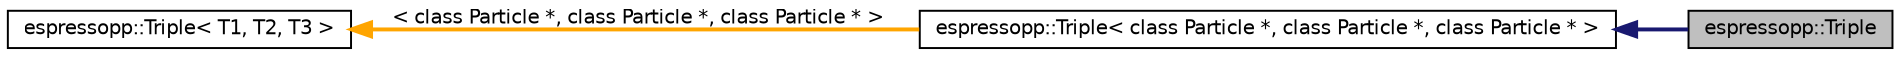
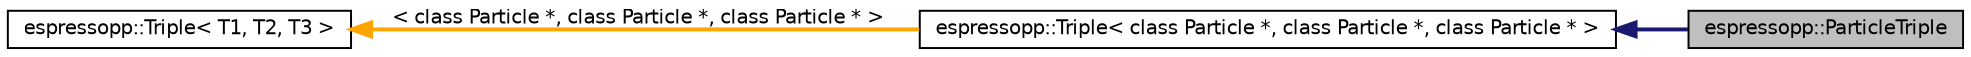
(1790, 29) -> (1826, 29)
